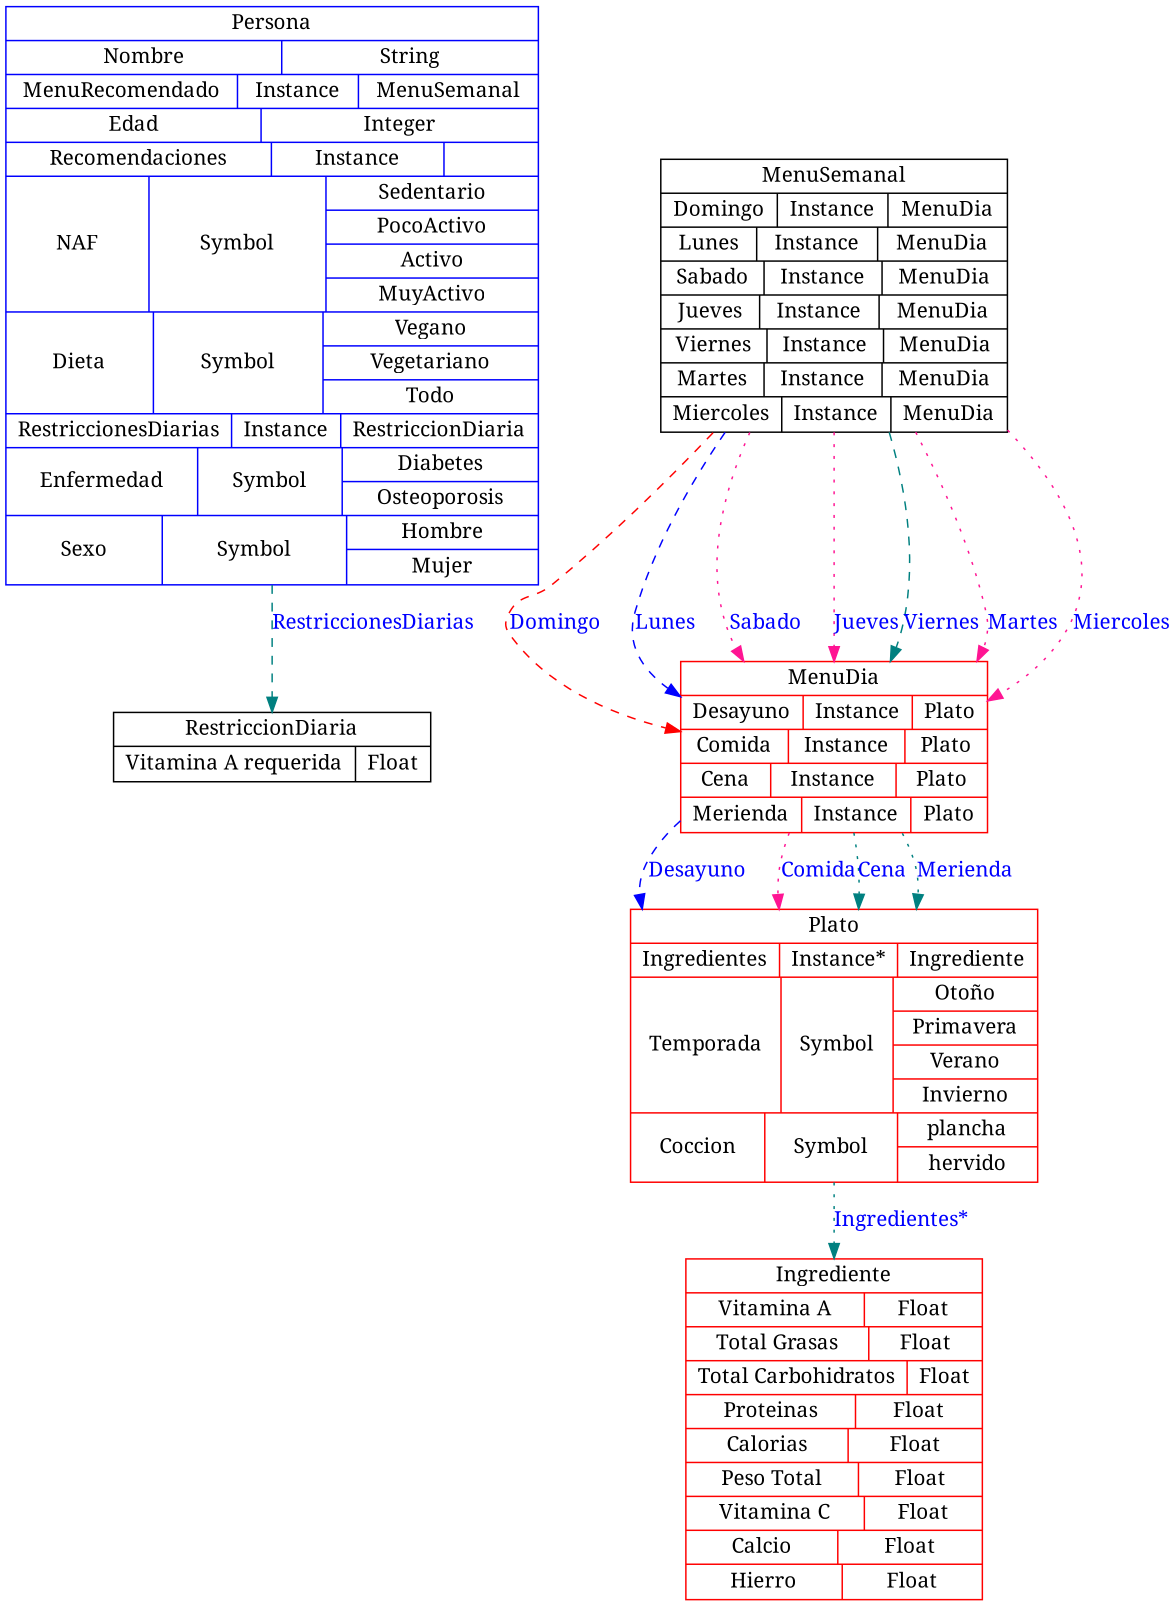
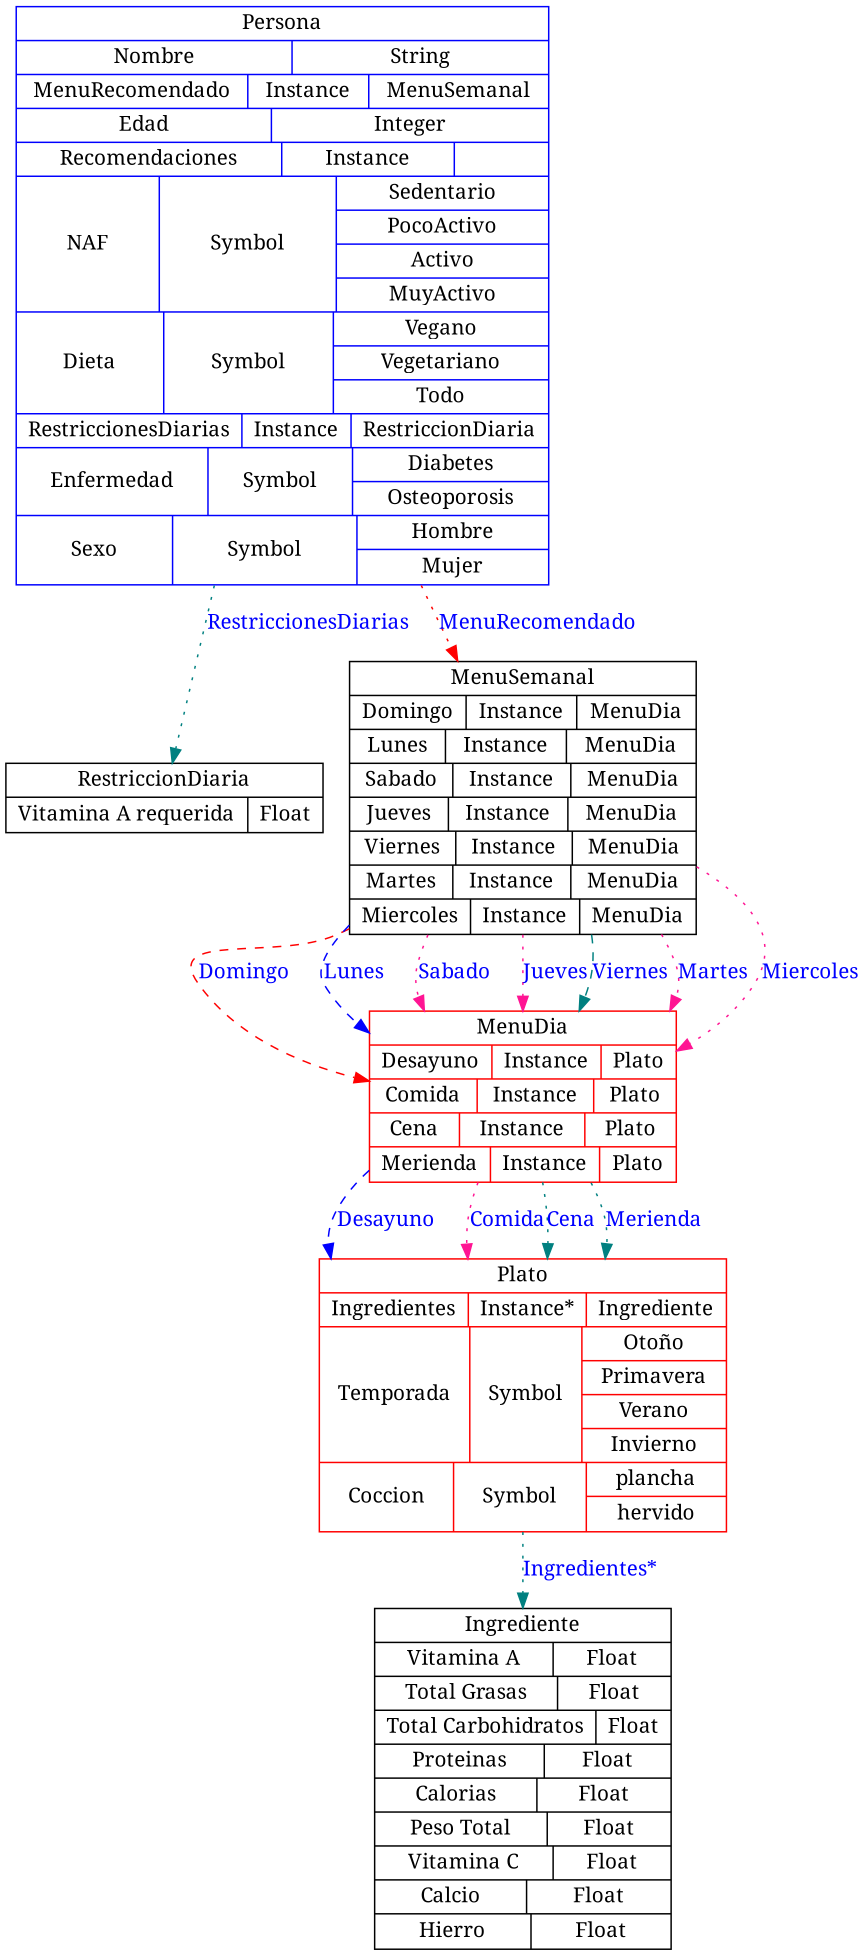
none -> (436, 616)
(272, 641) -> (195, 667)
(834, 1429) -> (523, 1779)
